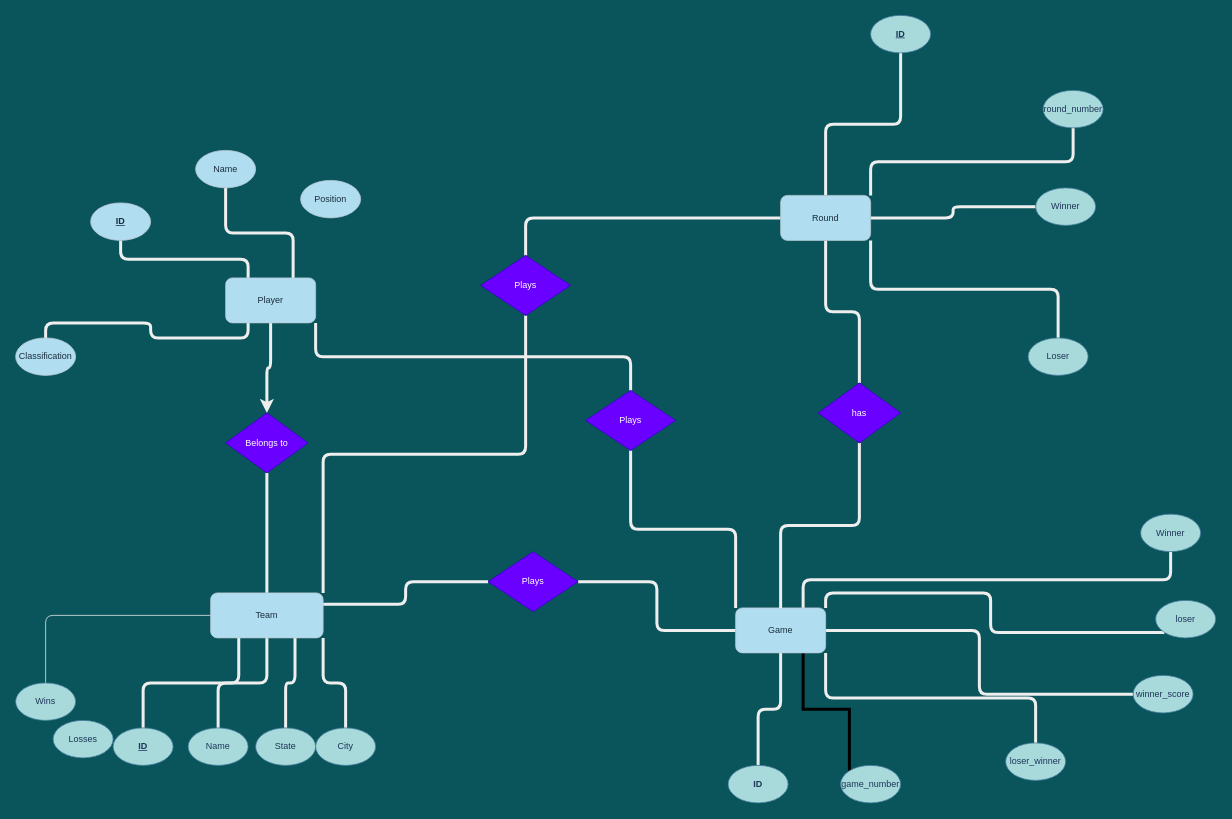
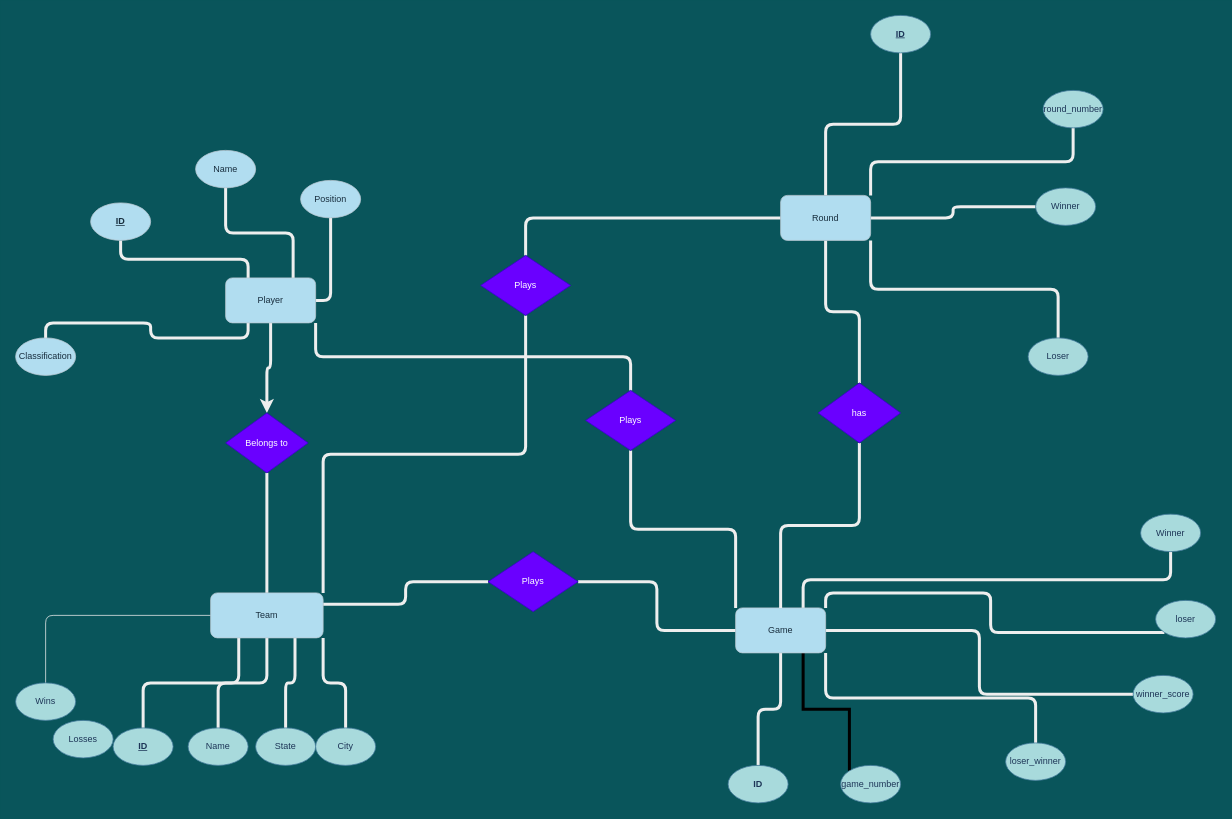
none -> (330, 264)
